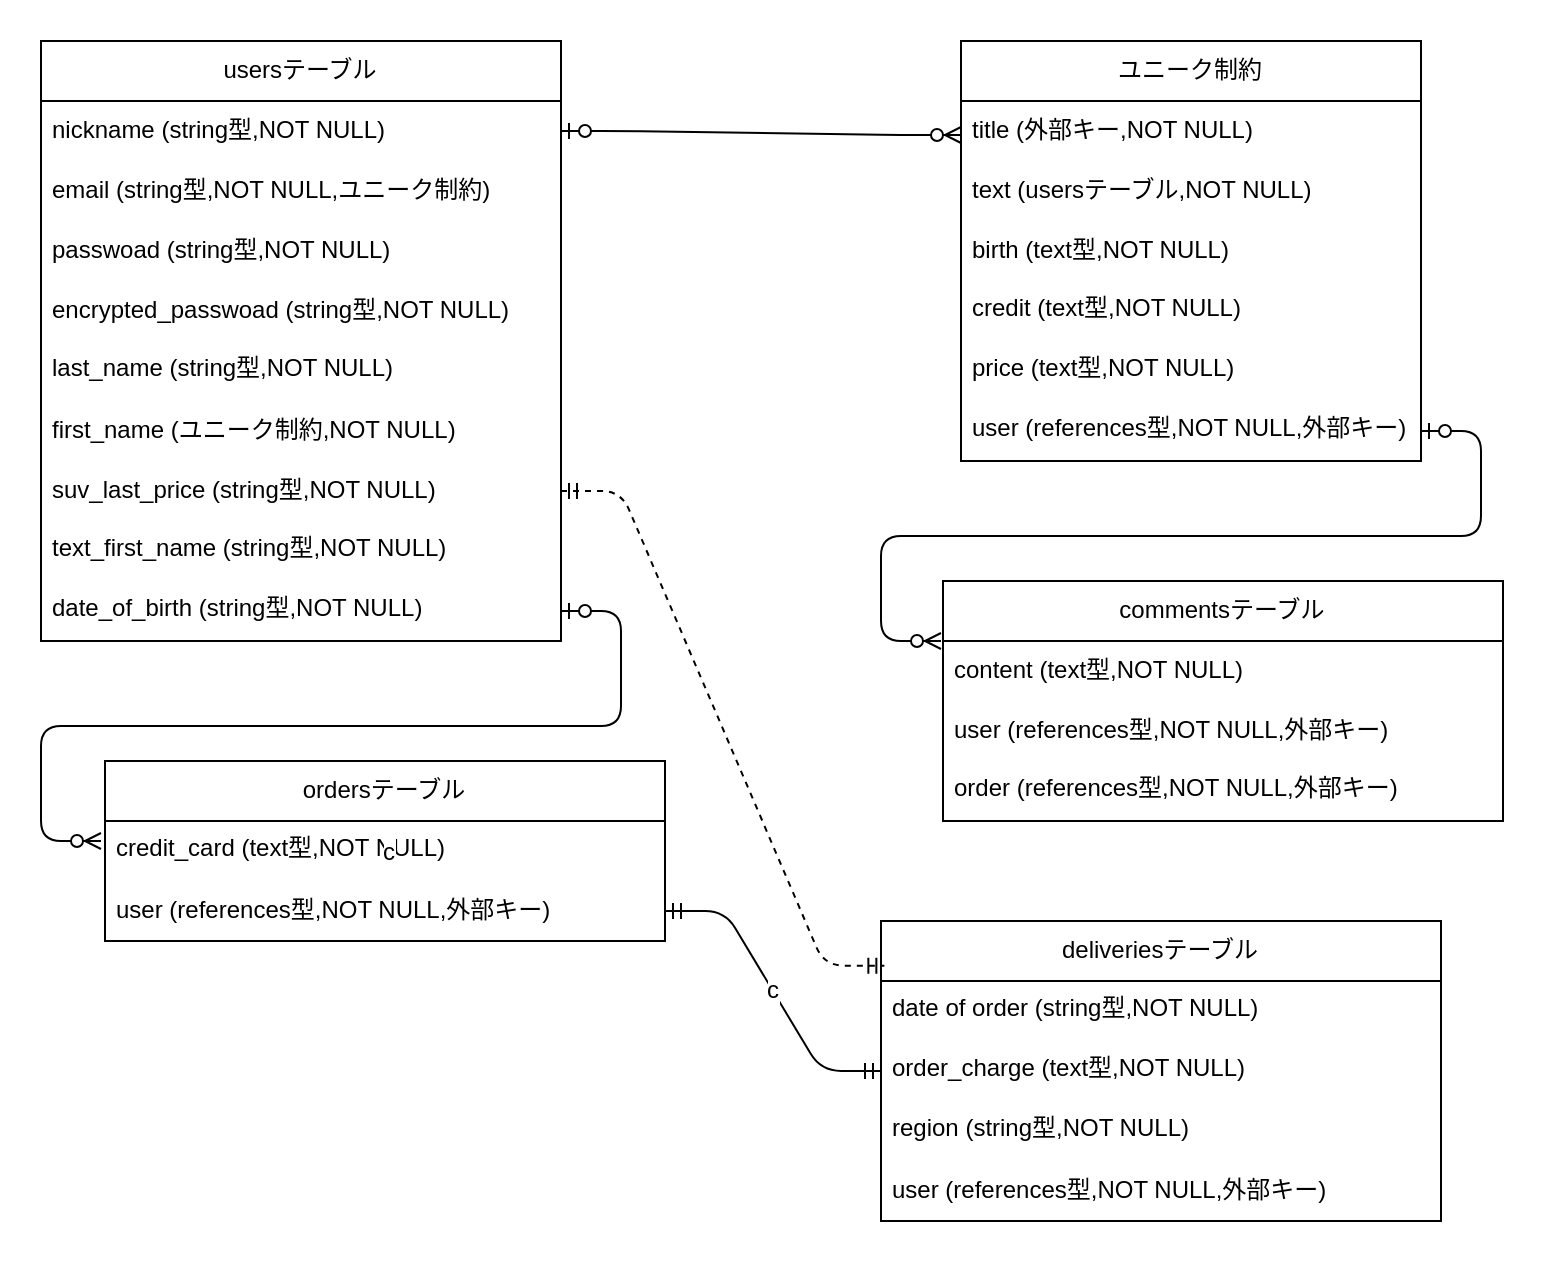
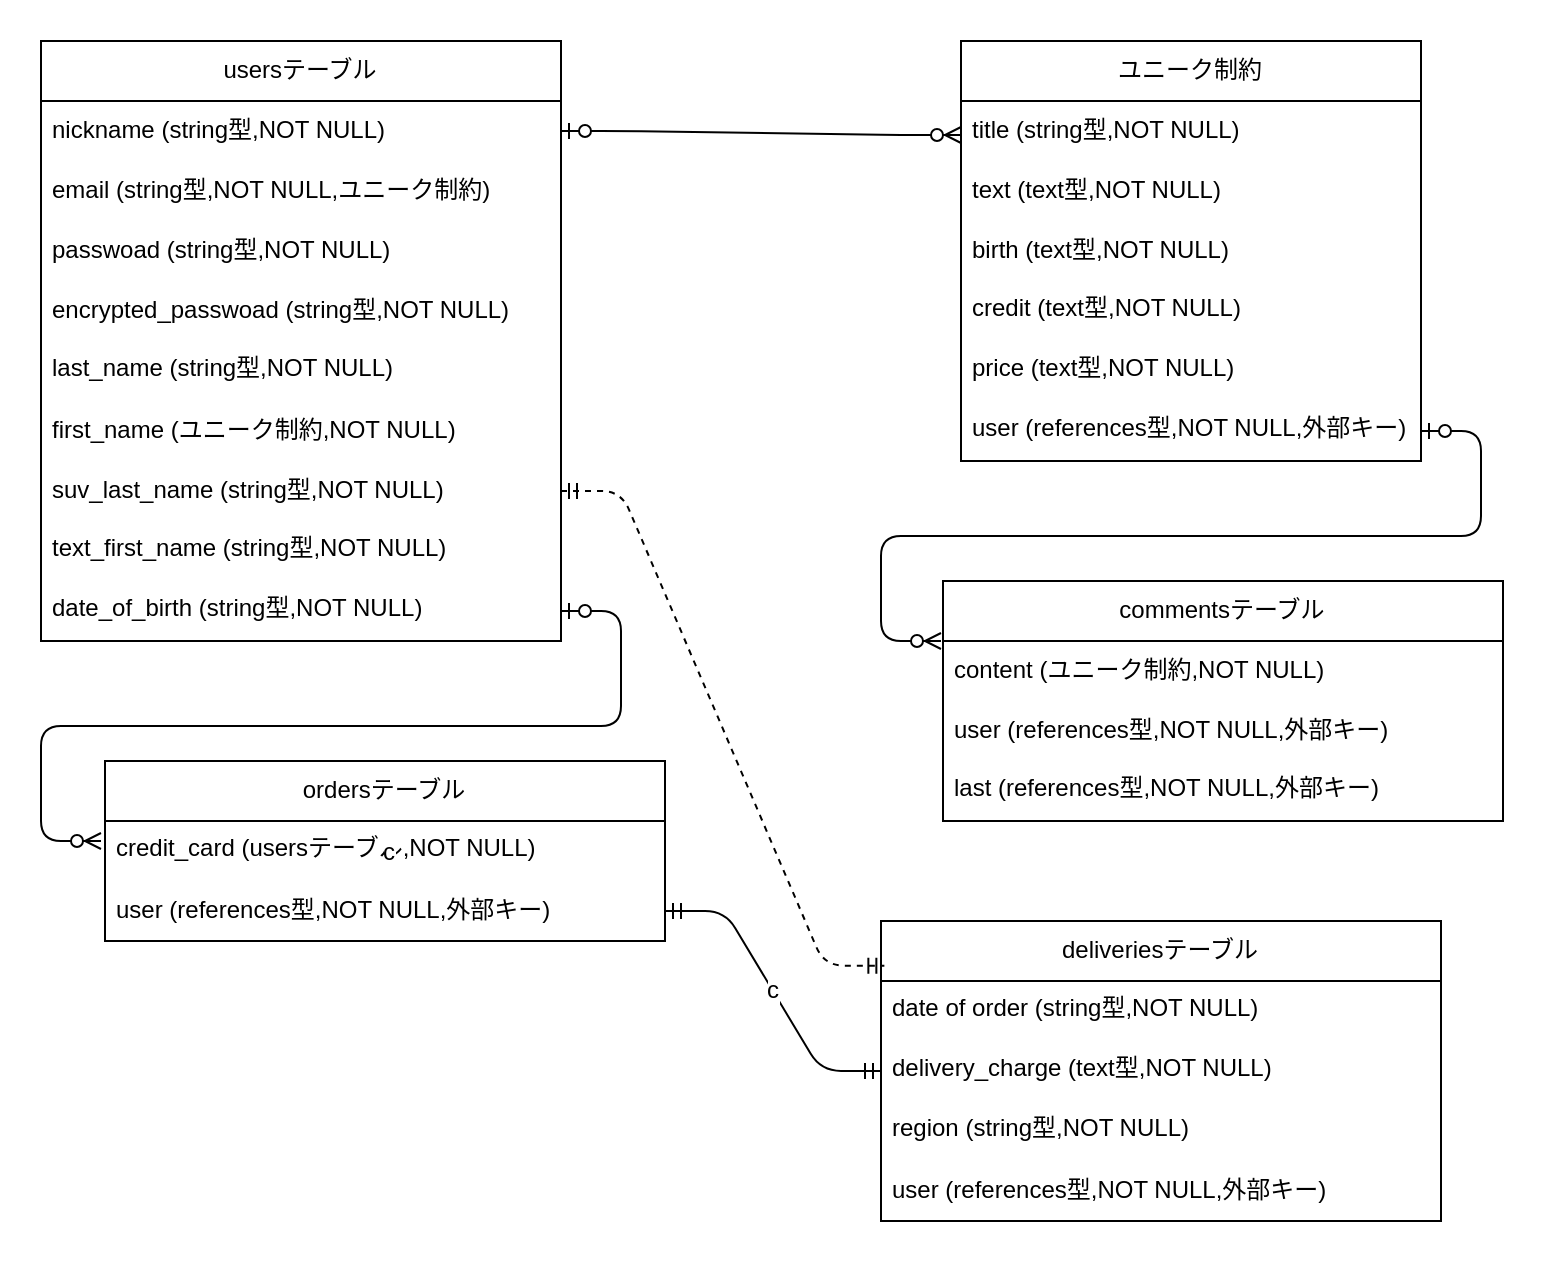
(1120, 131) -> (1121, 131)
(1153, 191) -> (1110, 191)
(264, 491) -> (261, 491)
(1112, 671) -> (1145, 671)
(1190, 788) -> (1180, 788)
(297, 848) -> (340, 848)
(1083, 1068) -> (1097, 1068)
